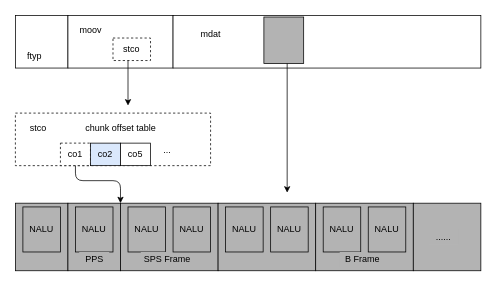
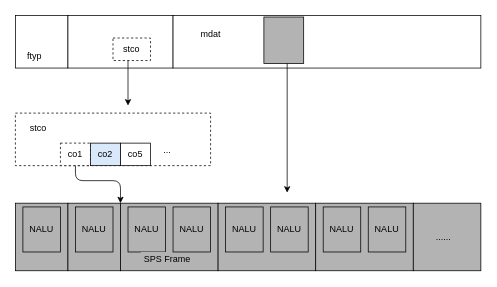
(90, 30) -> none
(120, 128) -> none
(94, 259) -> none
(362, 259) -> none
